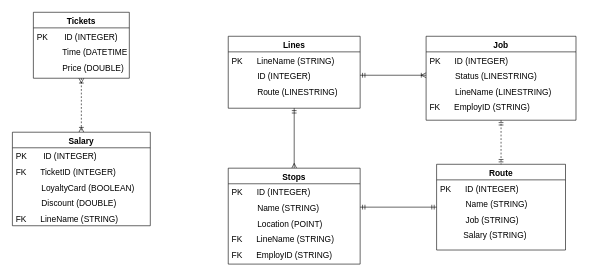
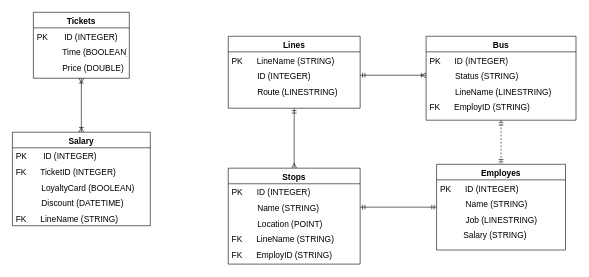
(501, 45) -> (501, 45)
(70, 52) -> (67, 52)
(473, 76) -> (464, 76)
(81, 106) -> (81, 106)
(501, 173) -> (501, 173)
(53, 204) -> (58, 204)
(467, 220) -> (477, 220)
